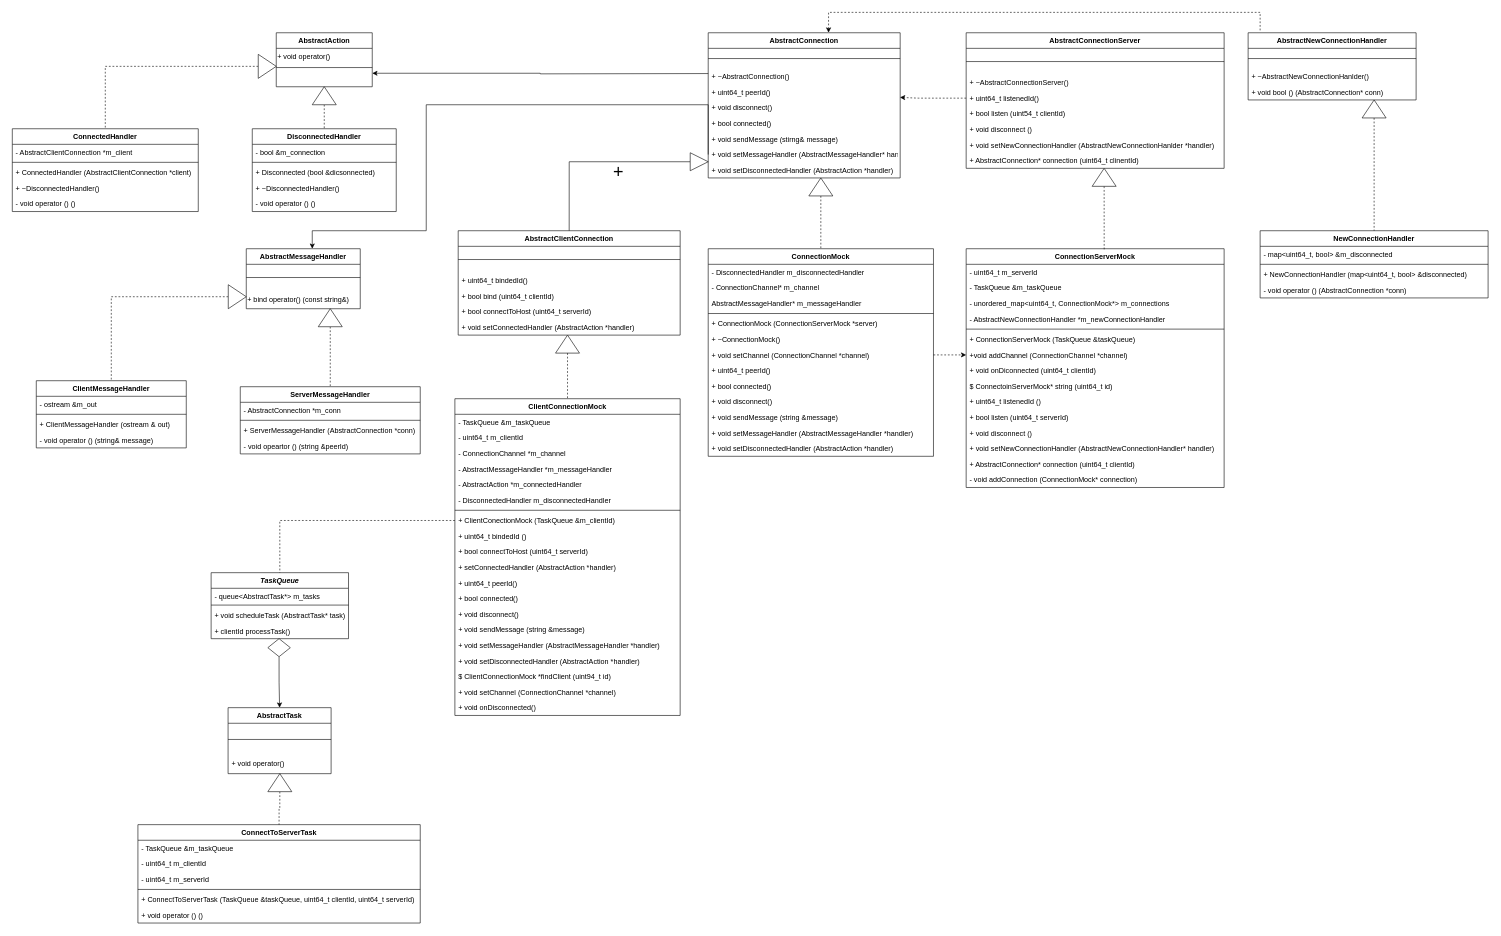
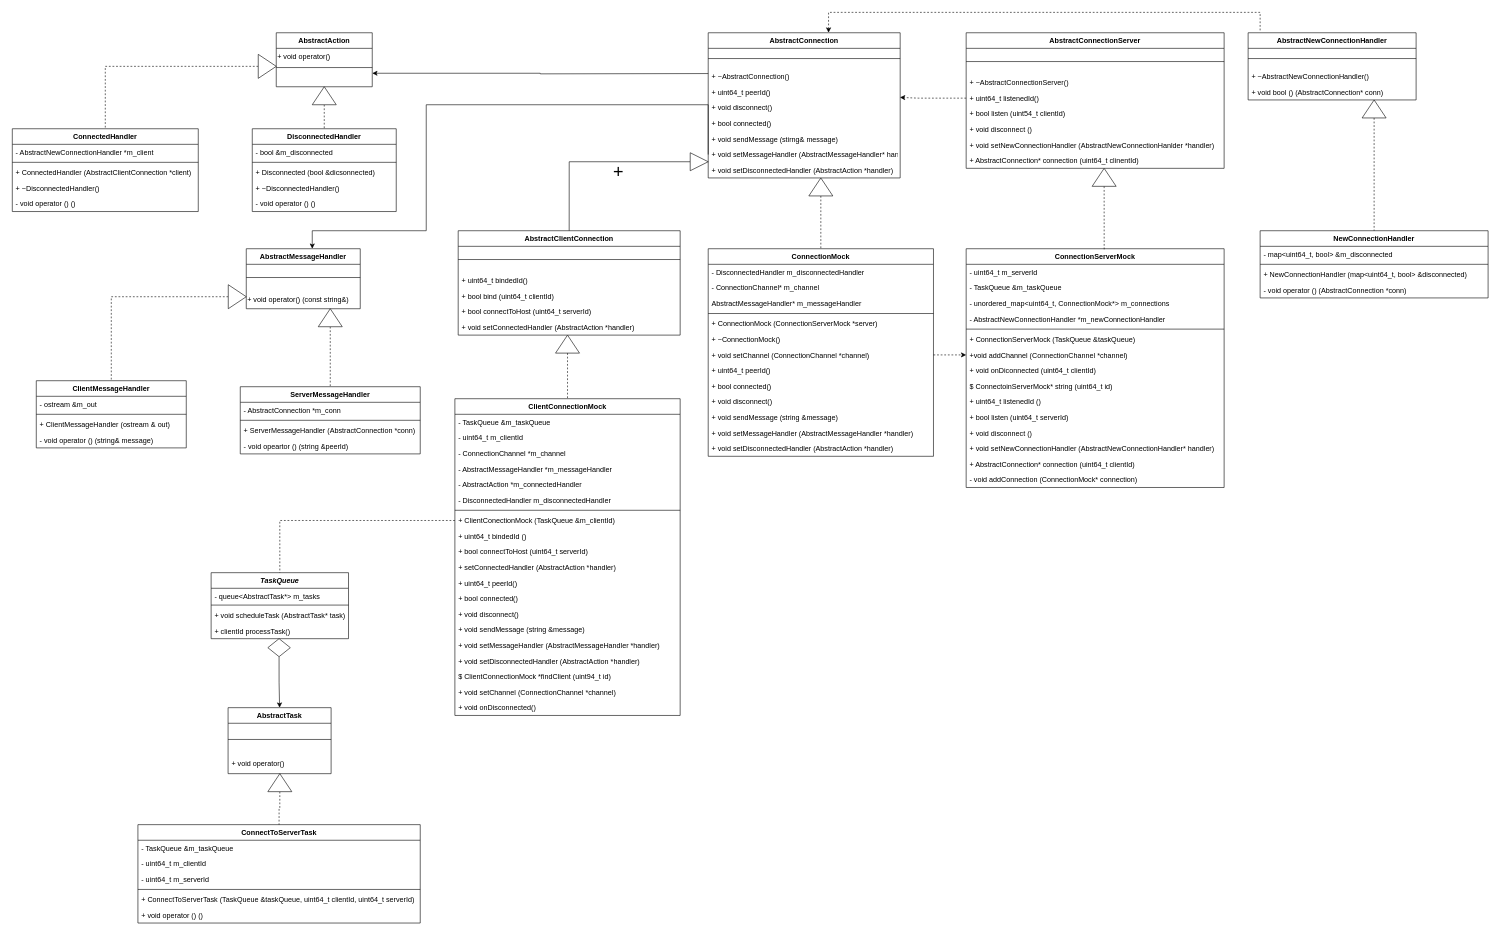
(1315, 77) -> (1315, 77)
(82, 152) -> (91, 152)
(292, 152) -> (296, 152)
(308, 300) -> (308, 300)
